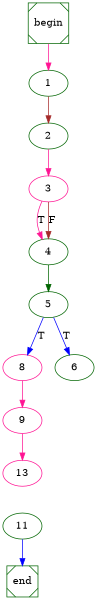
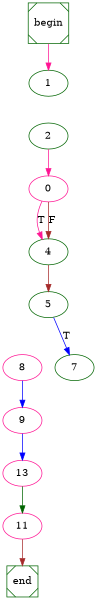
(48, 106) -> none
(48, 189) -> (48, 189)
(48, 275) -> (48, 275)
(37, 333) -> none
(75, 368) -> (75, 368)
(22, 390) -> (22, 390)
(22, 443) -> (22, 443)
none -> (22, 496)
(22, 526) -> (22, 526)
(22, 549) -> (22, 549)
